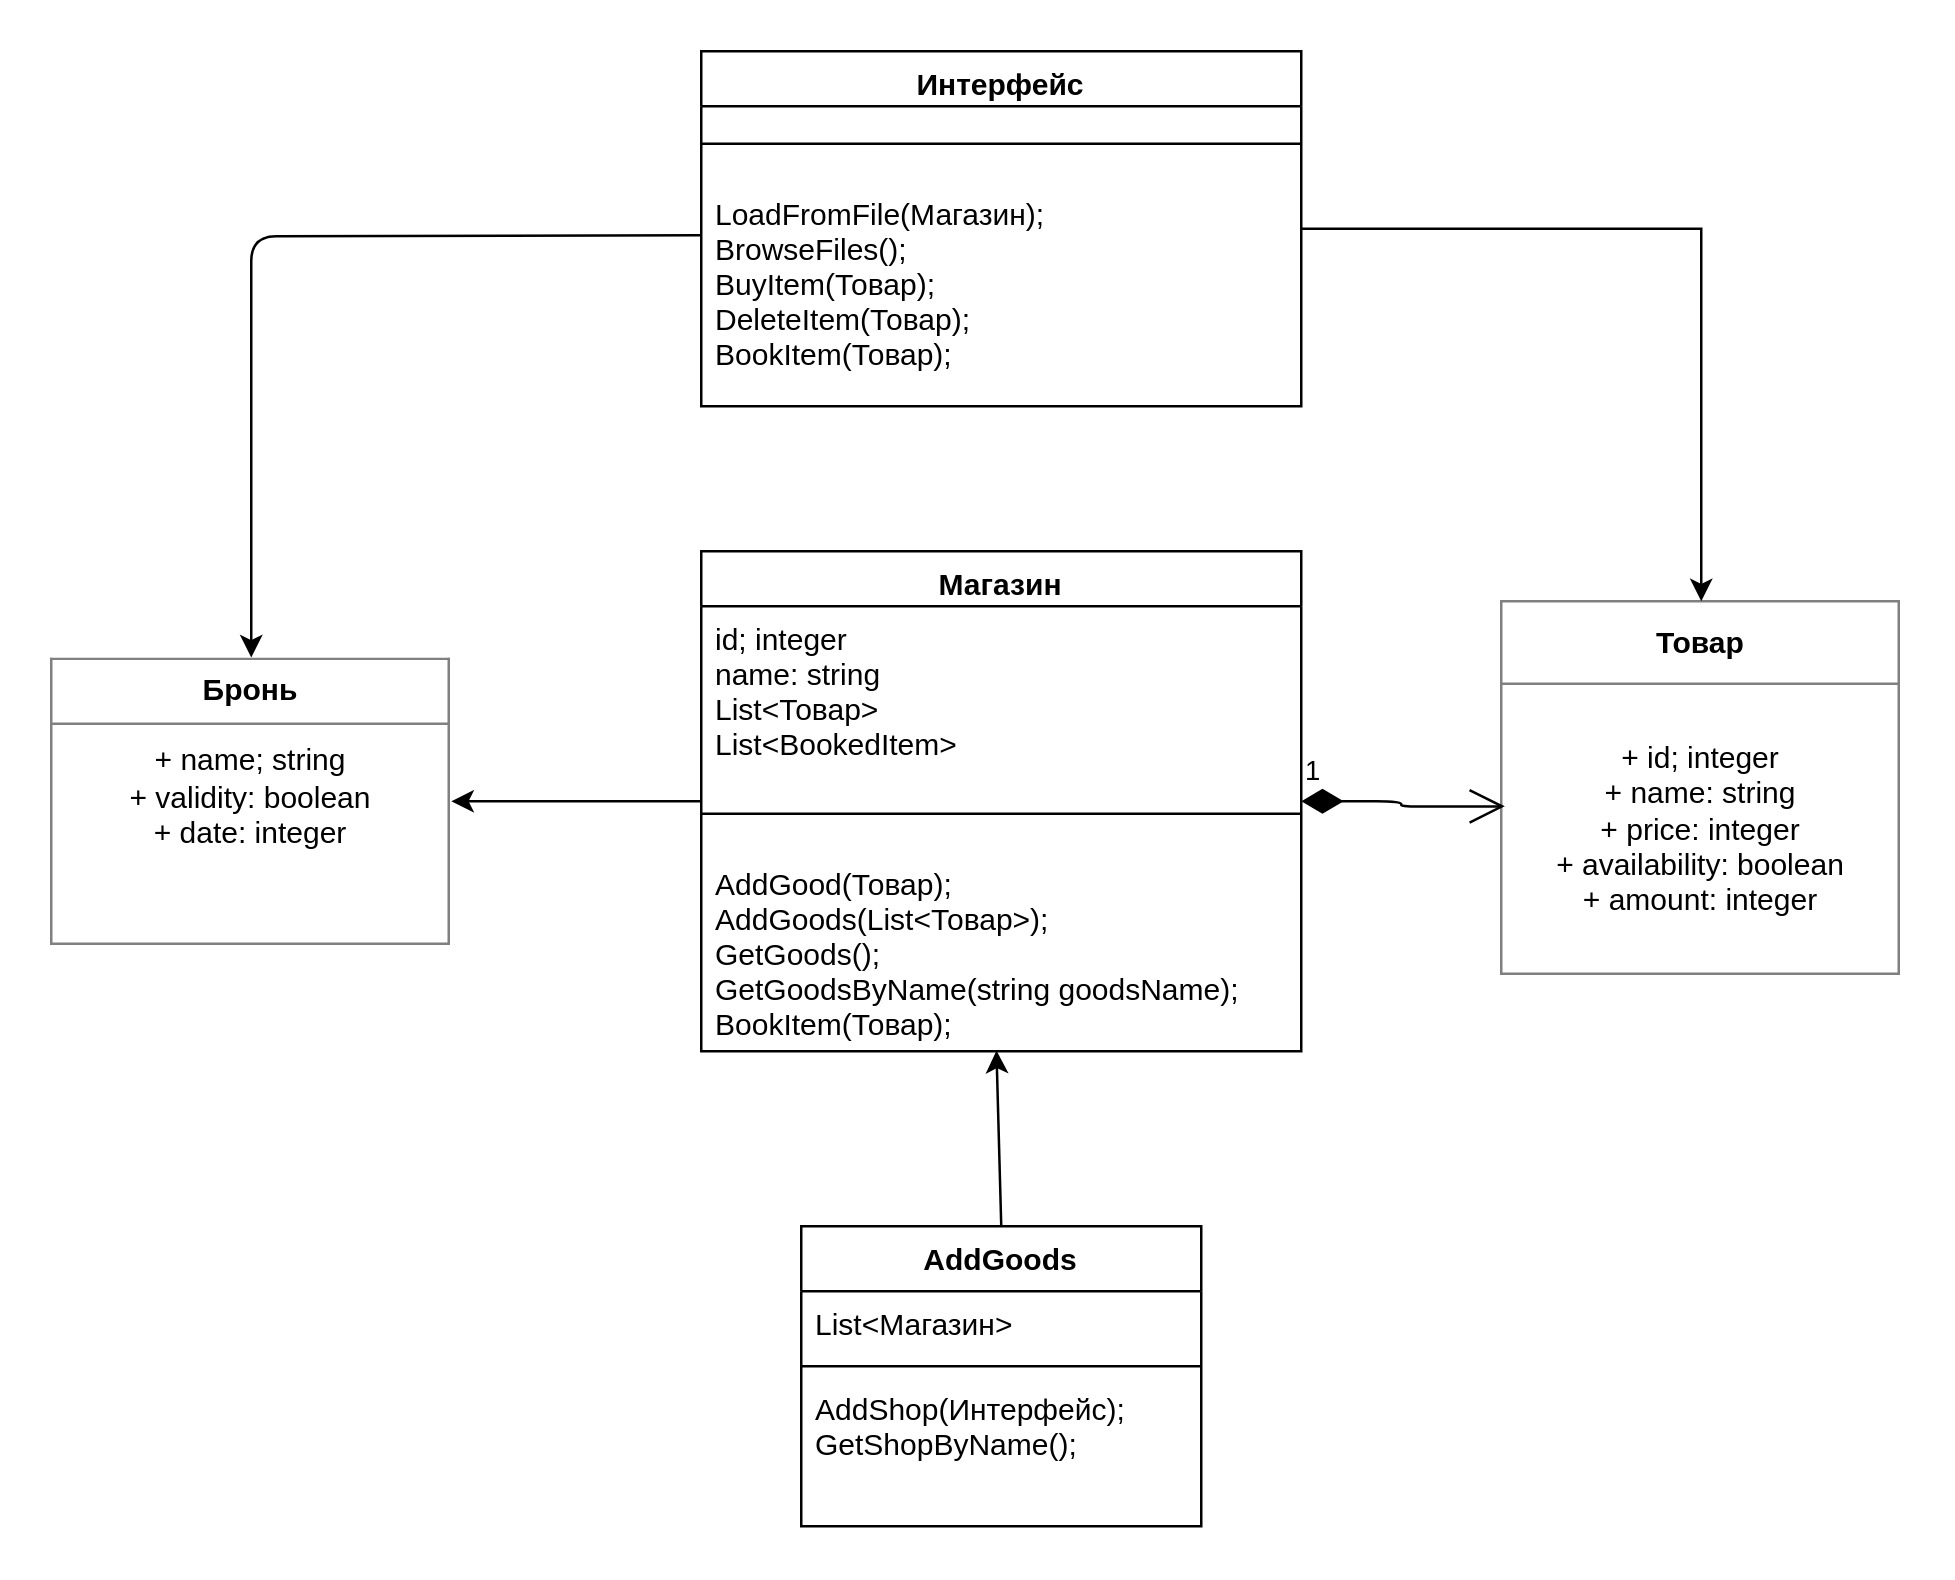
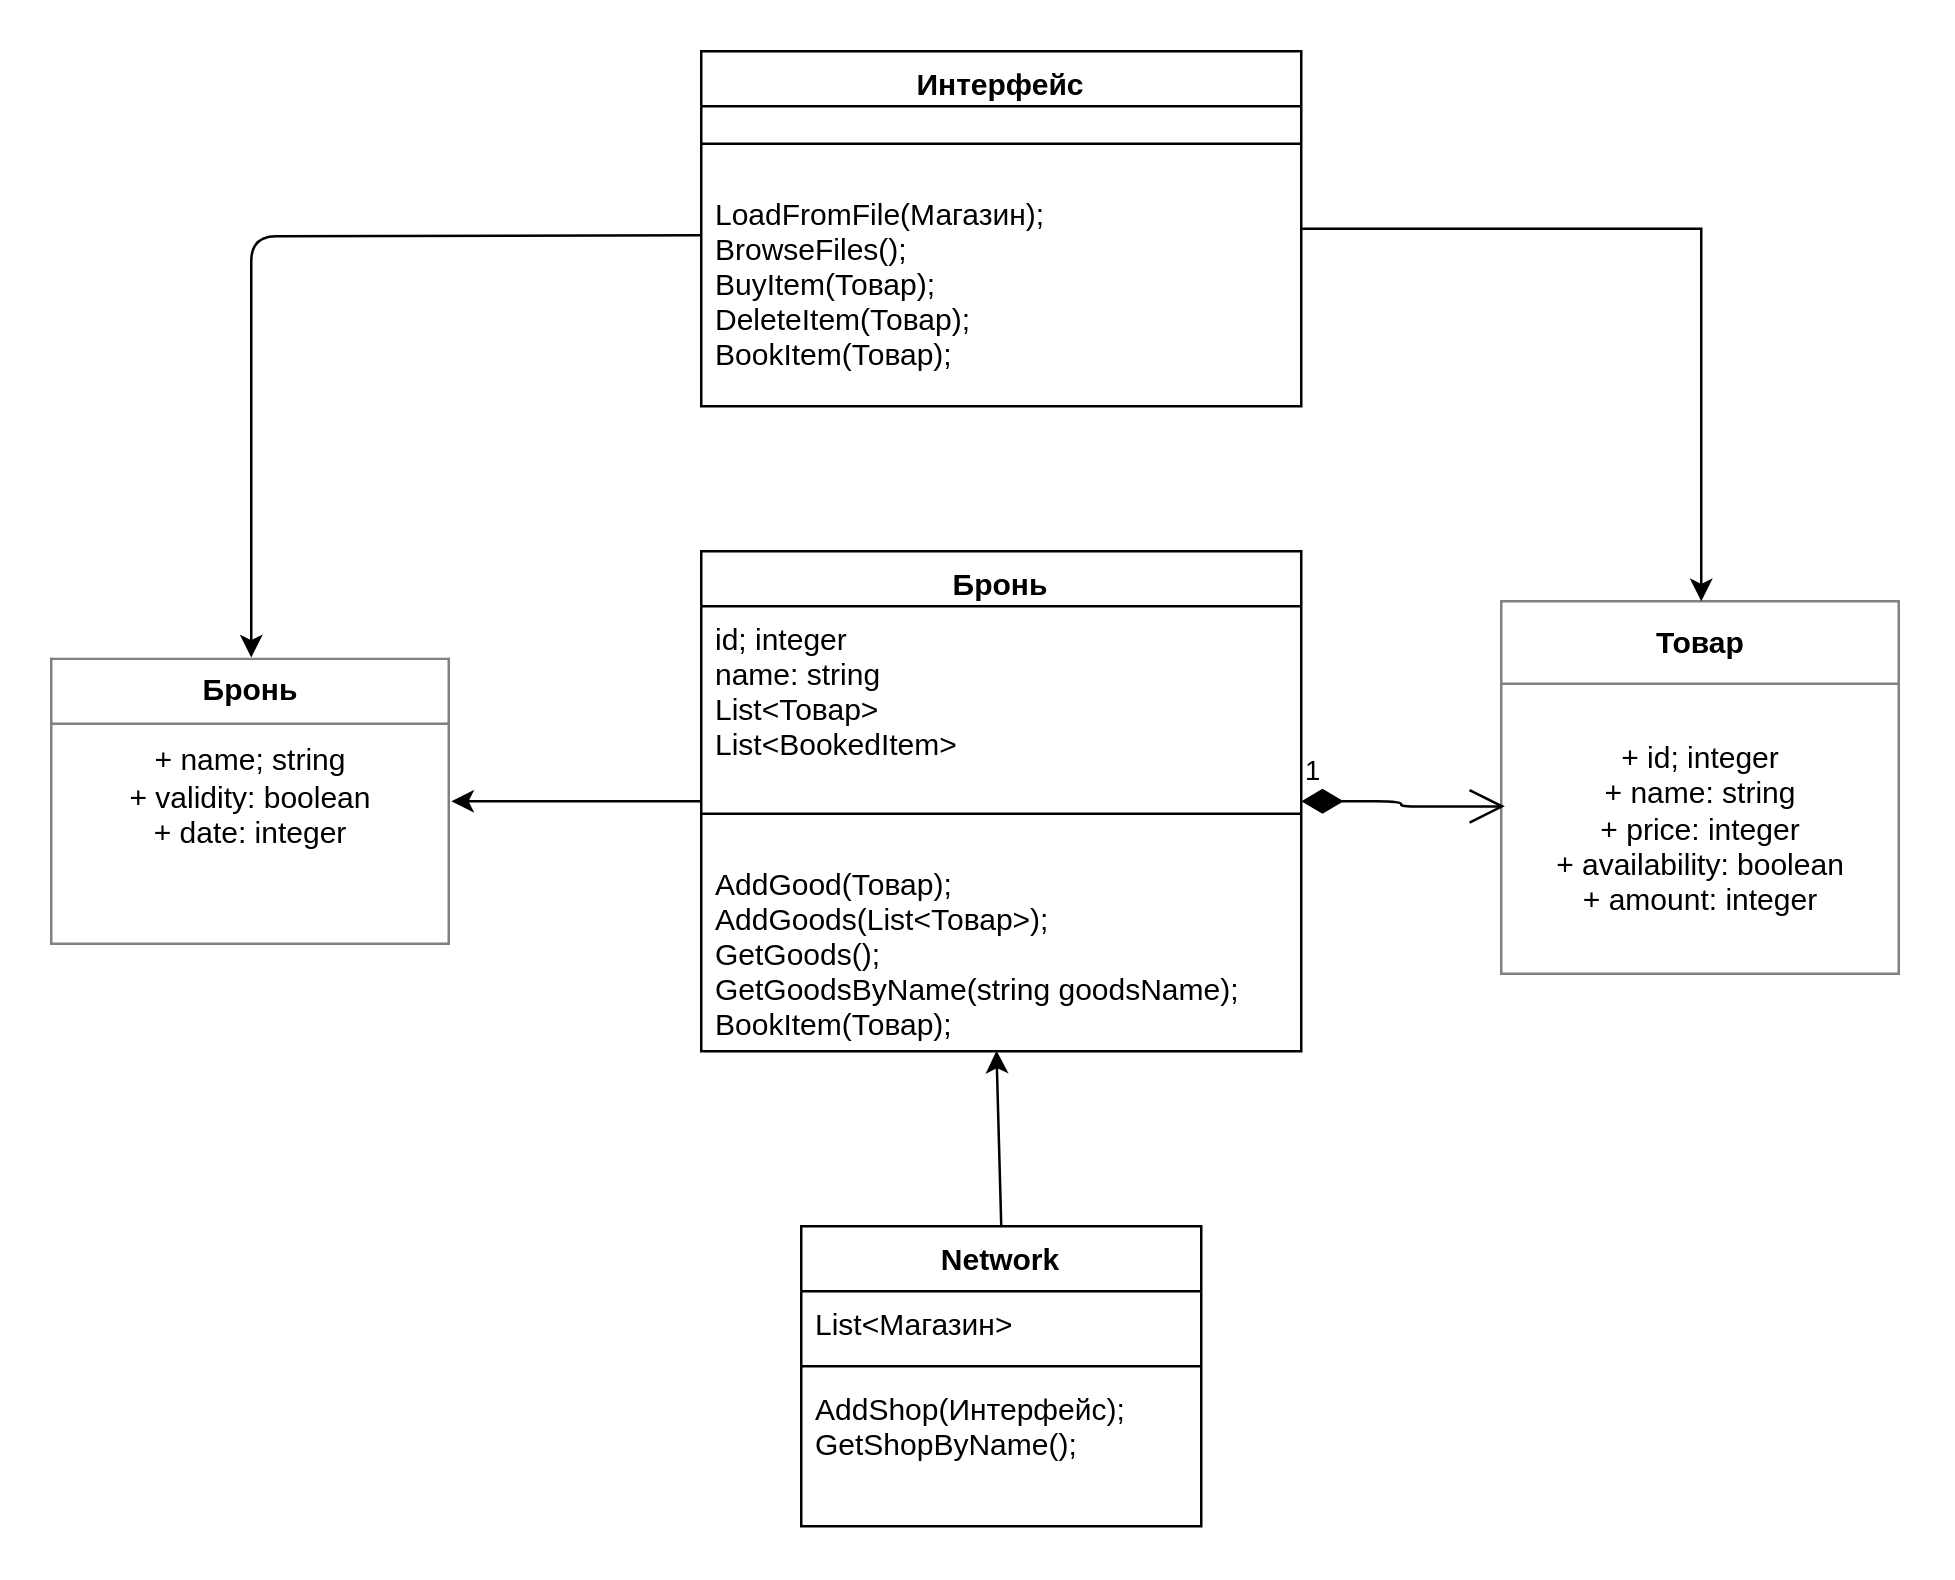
(1000, 585) -> (1000, 585)
(1000, 1260) -> (1000, 1260)
